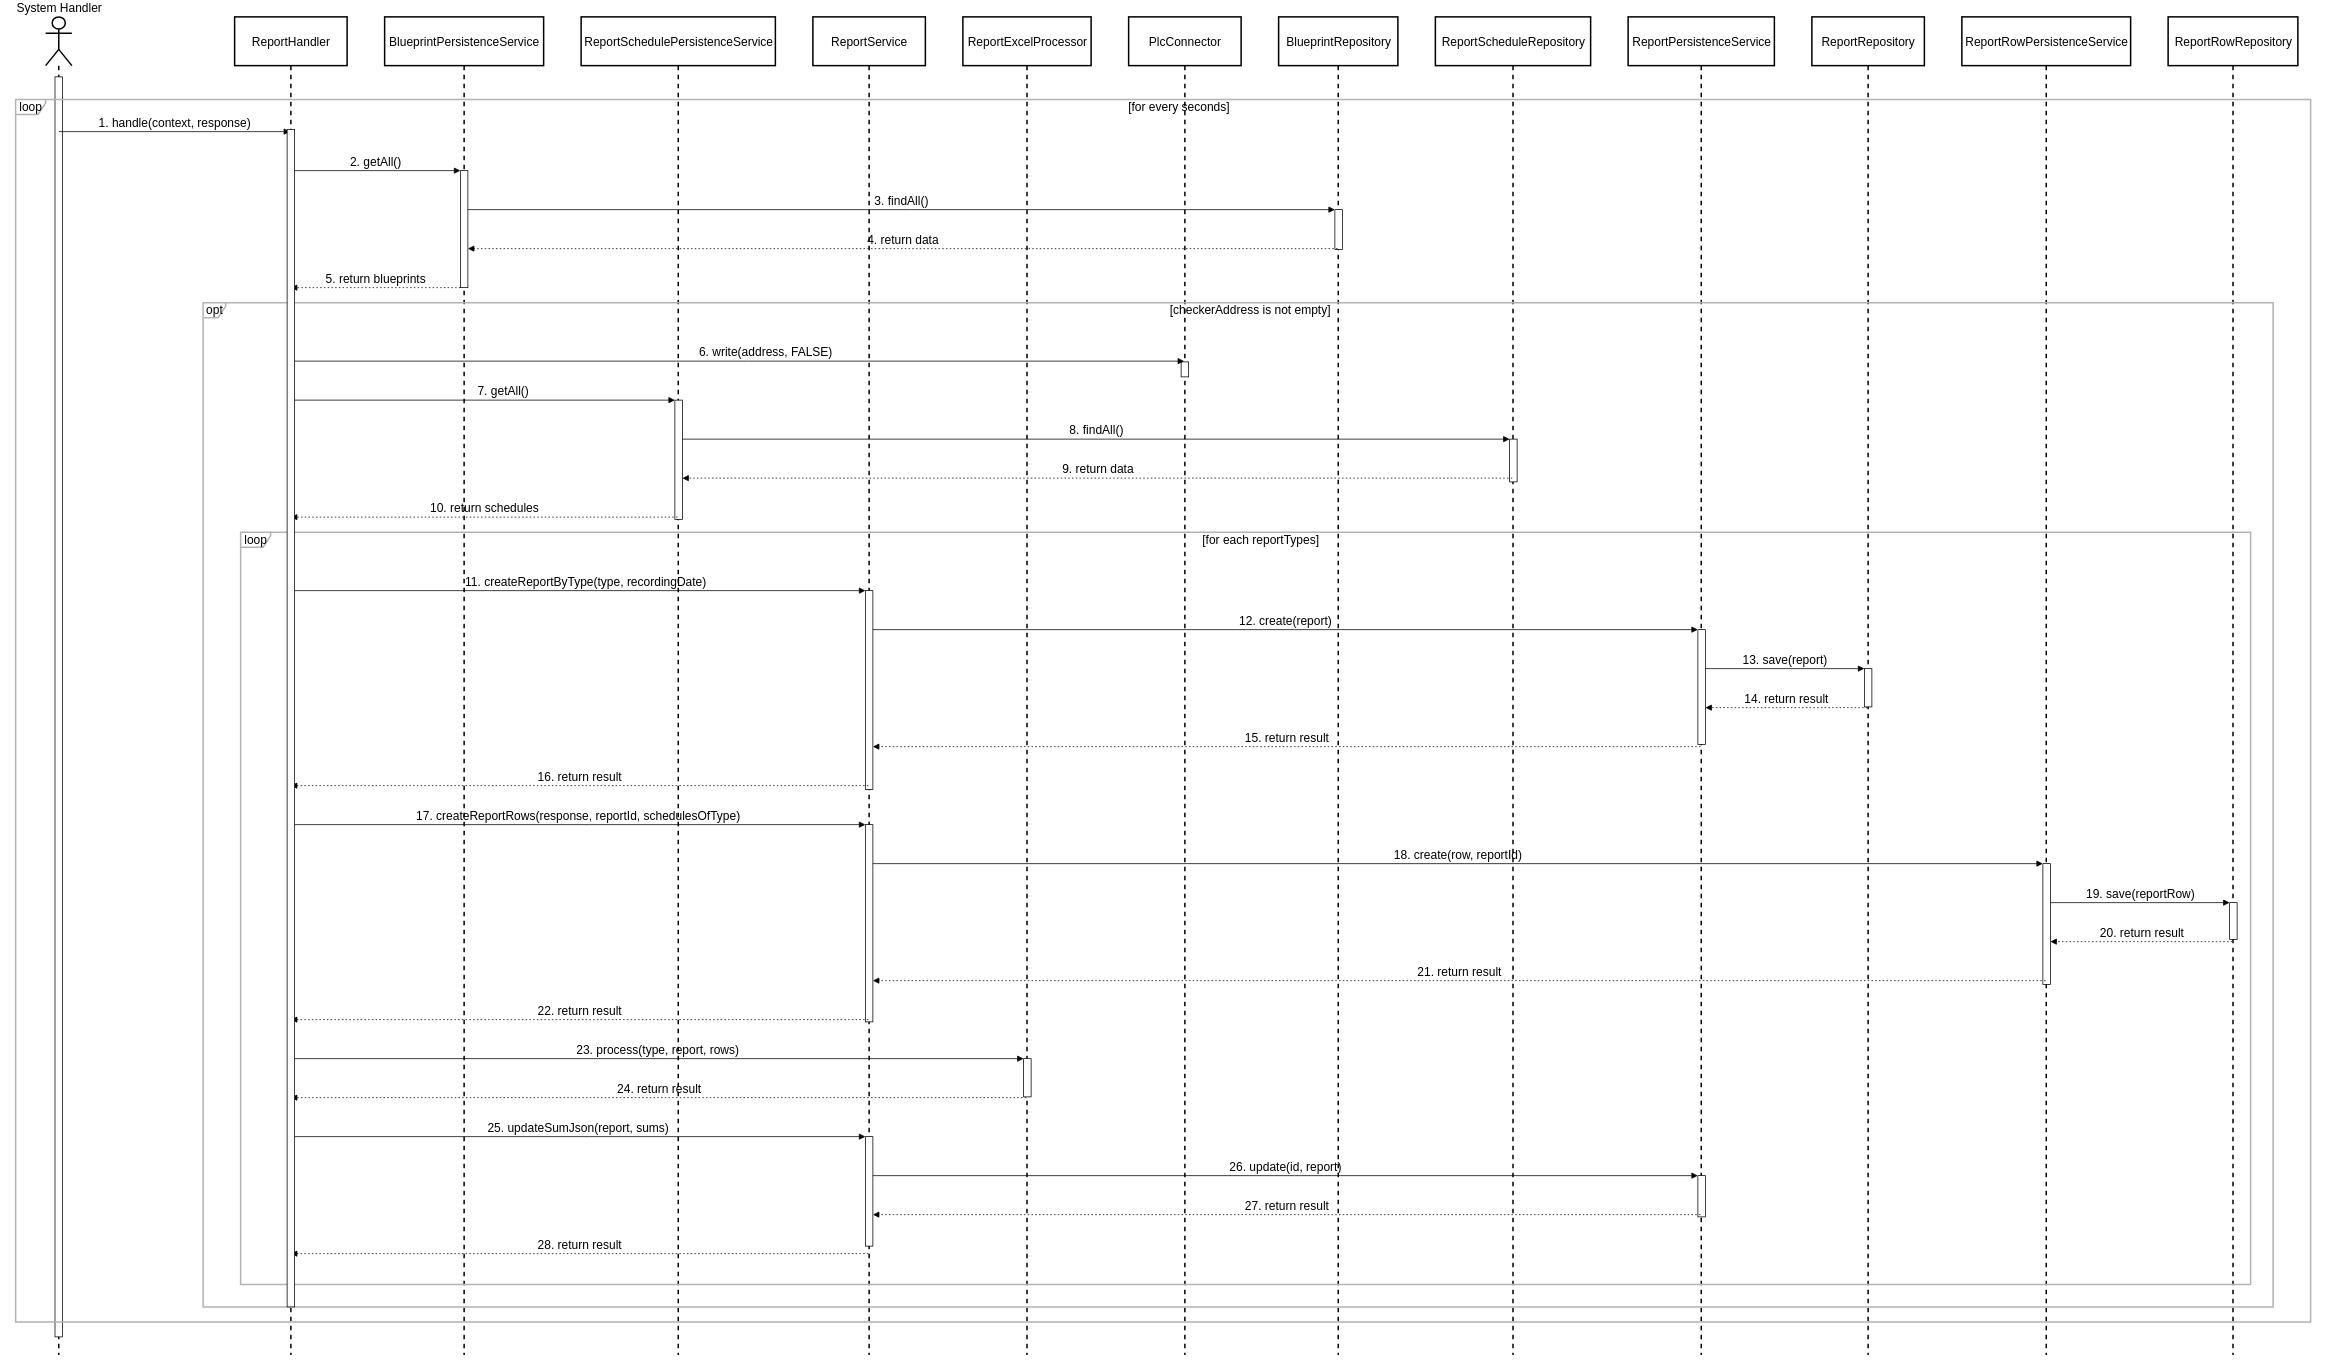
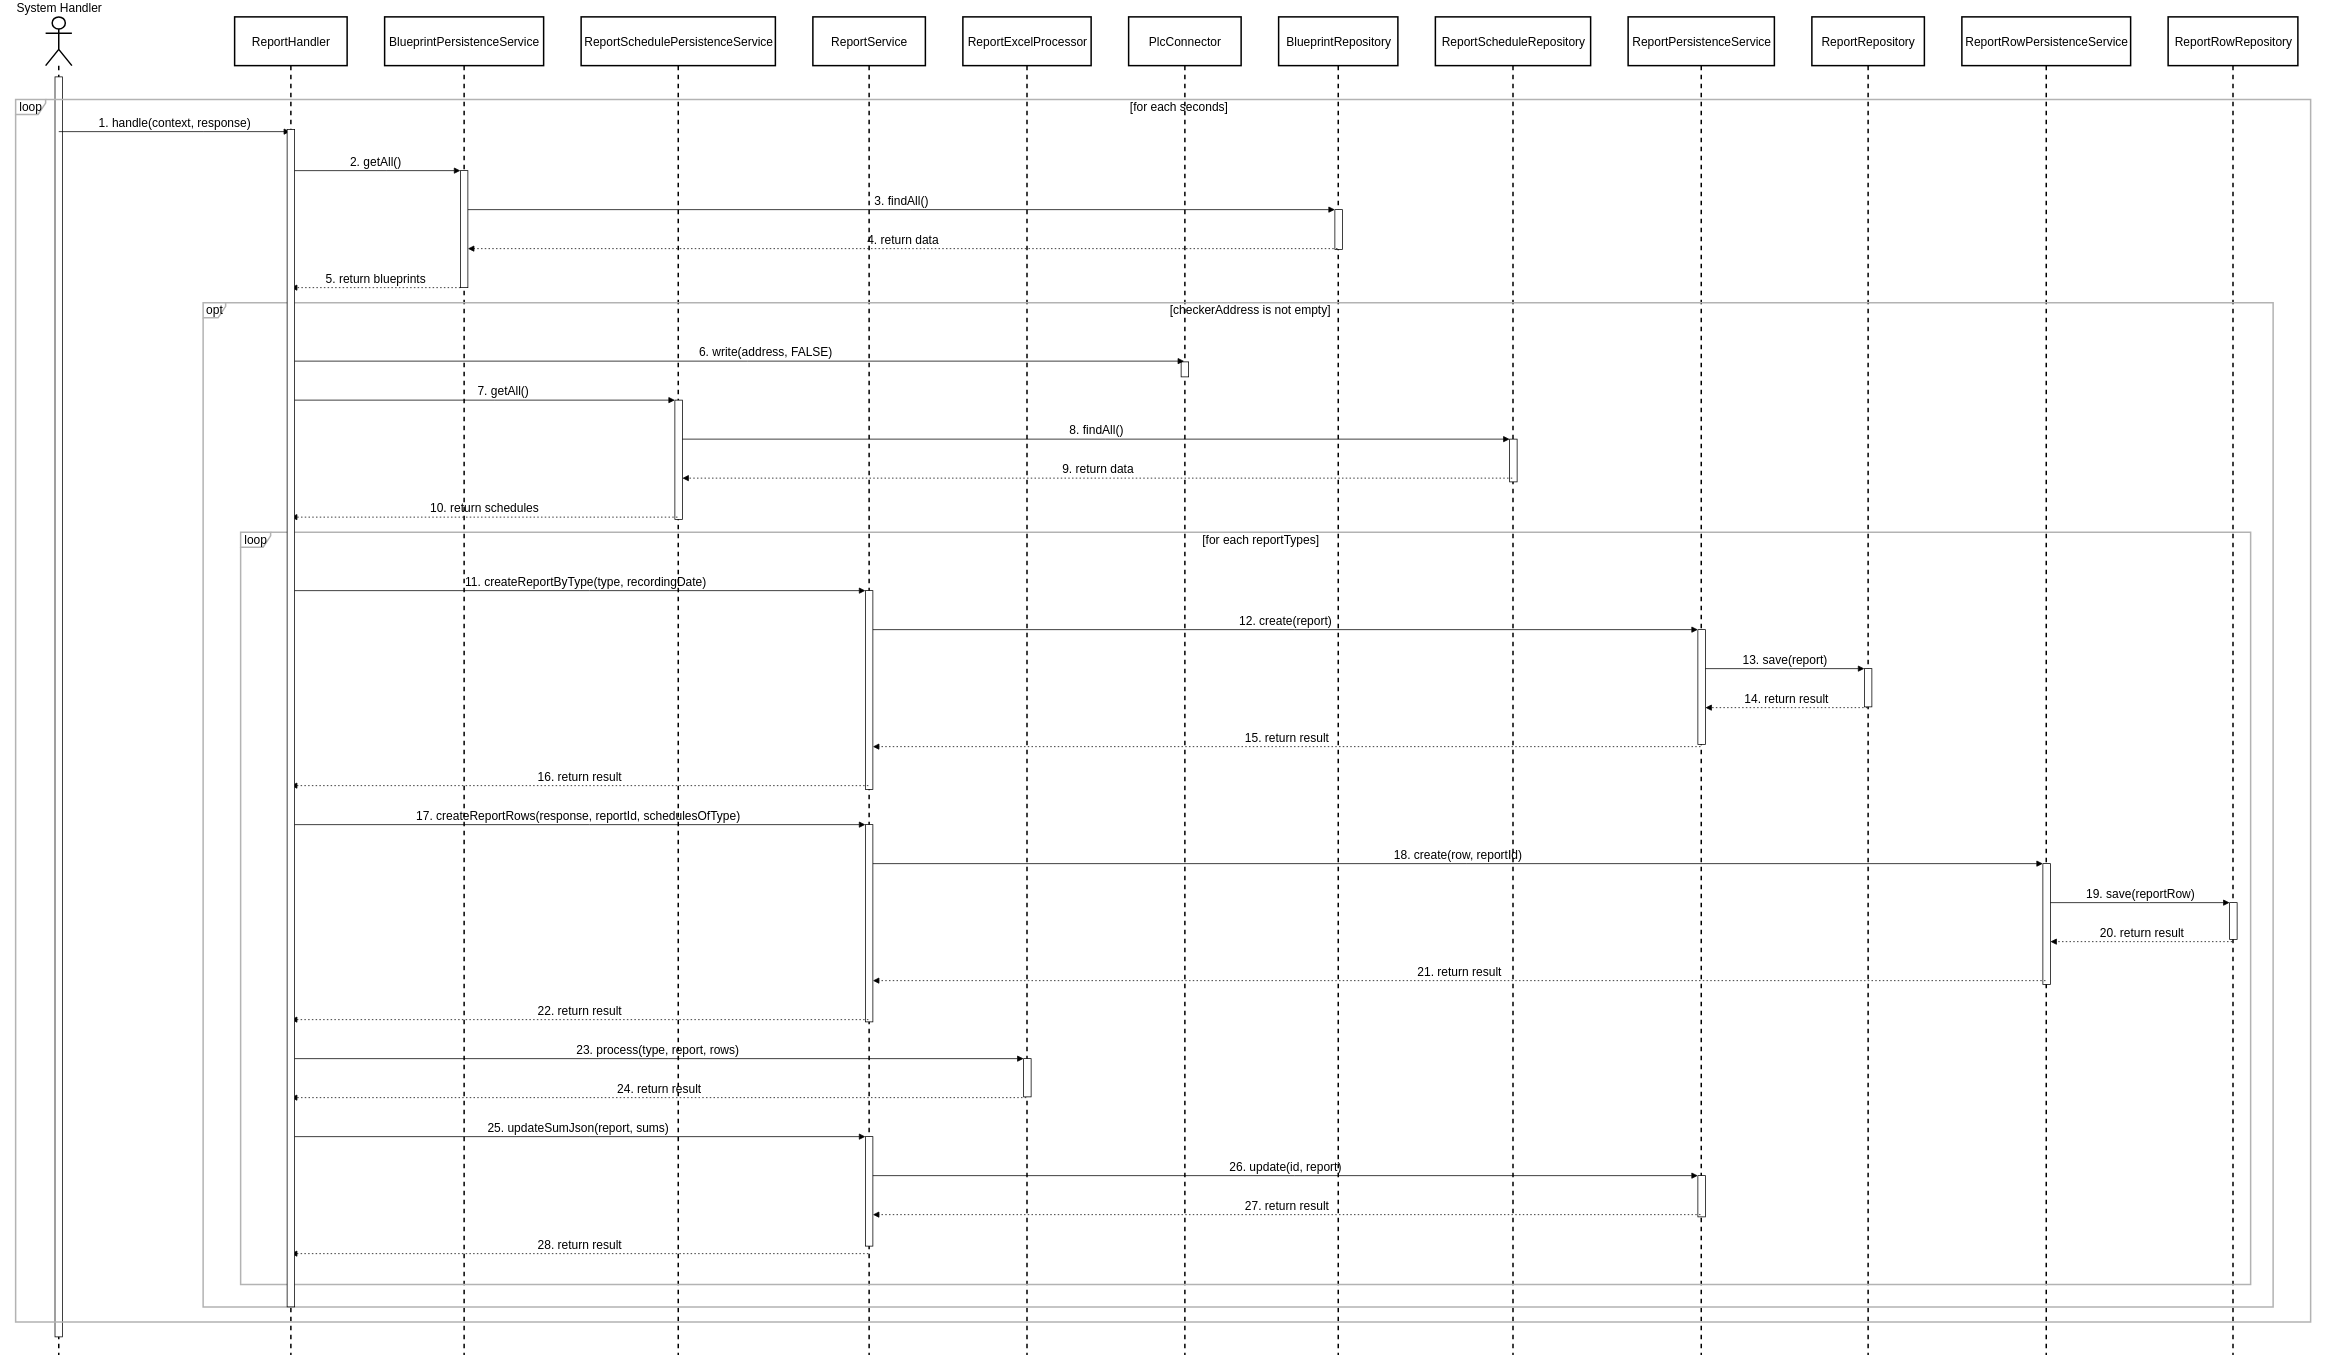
(1179, 107) -> (1179, 107)
